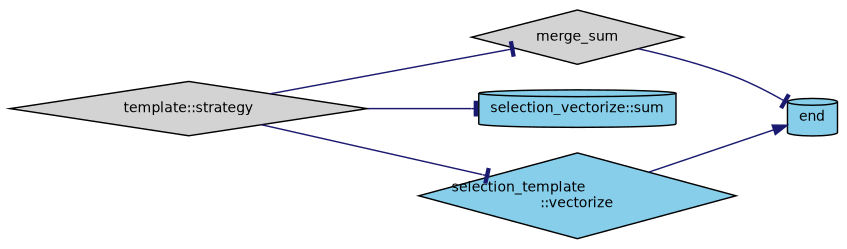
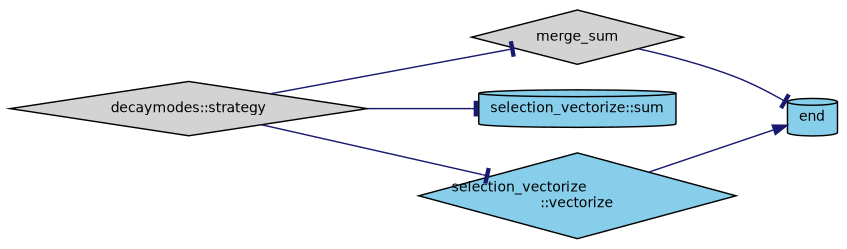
(189, 109) -> (189, 109)
(577, 196) -> (577, 196)
